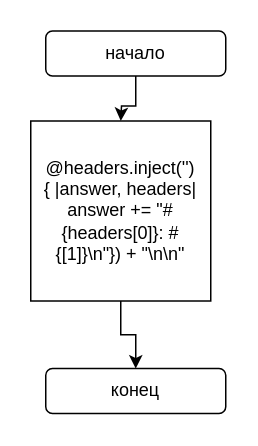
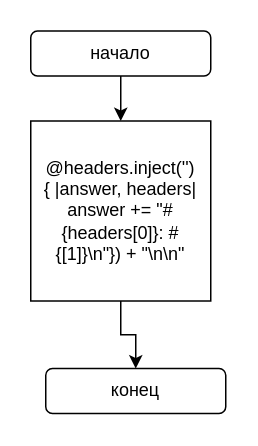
(136, 53) -> (121, 53)
